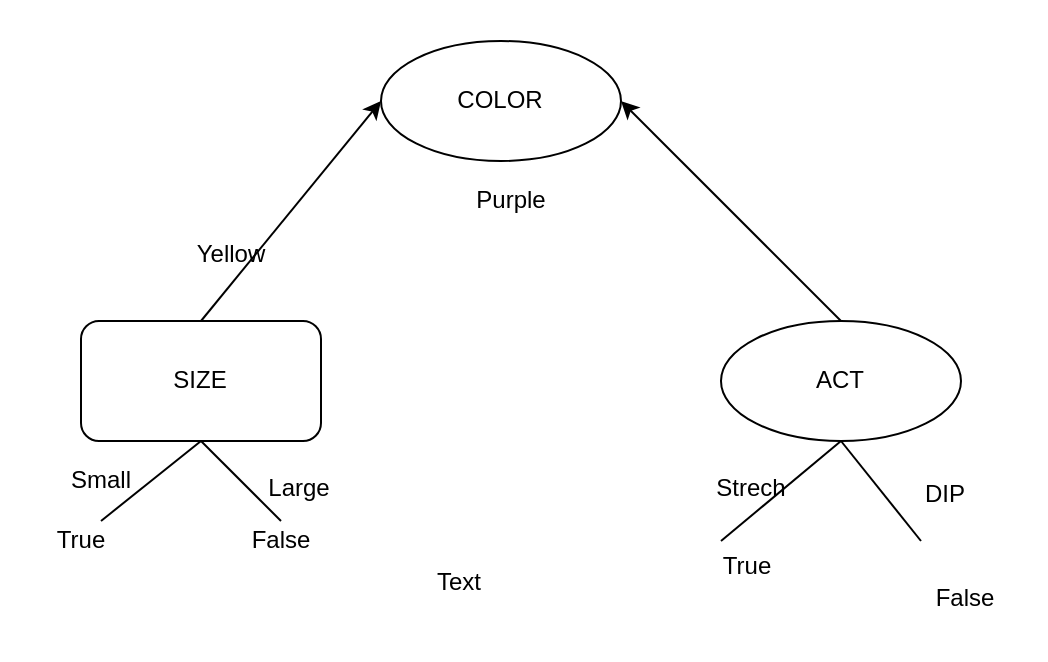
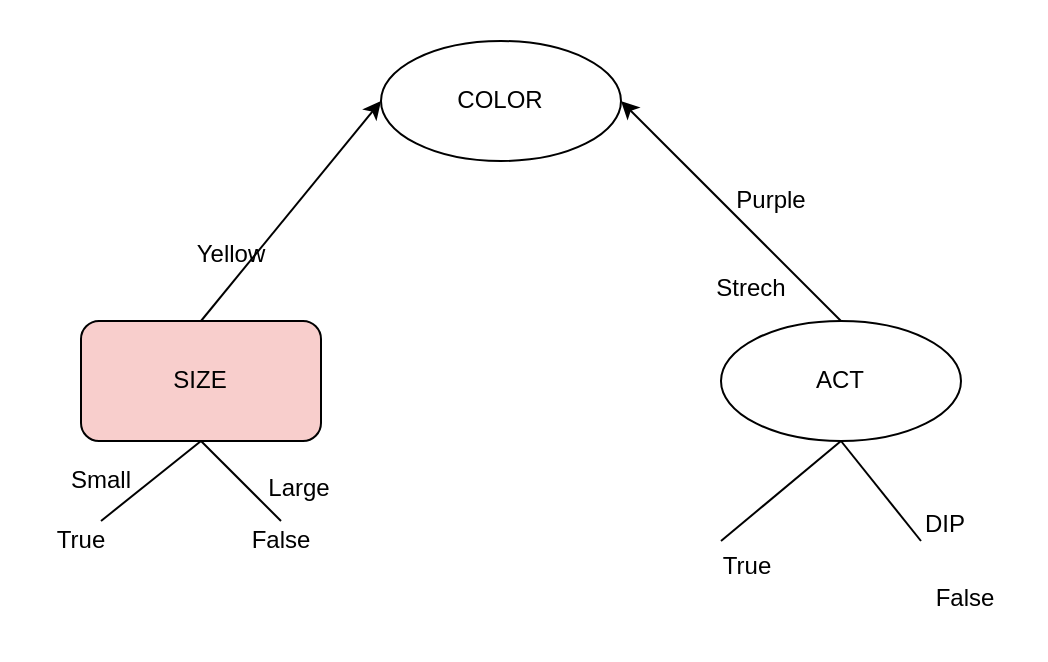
(511, 201) -> (771, 201)
(201, 381) -> (201, 381)
(751, 489) -> (751, 289)
(945, 495) -> (945, 525)
(459, 583) -> none
